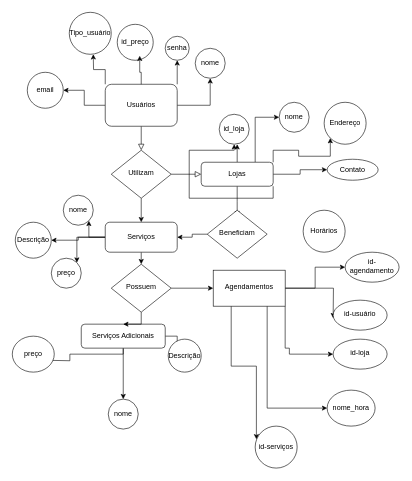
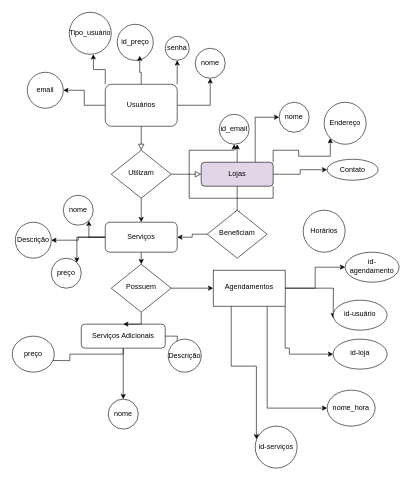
(234, 129) -> (234, 129)
(237, 174) -> (237, 174)
